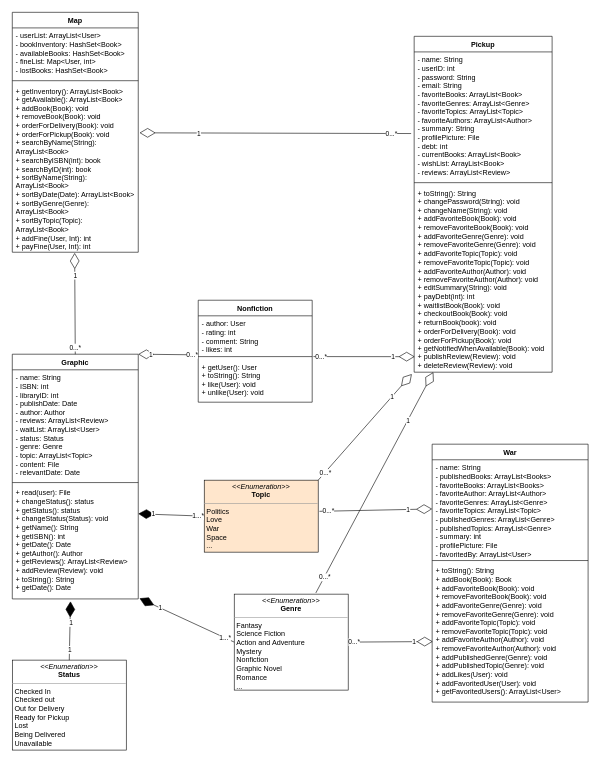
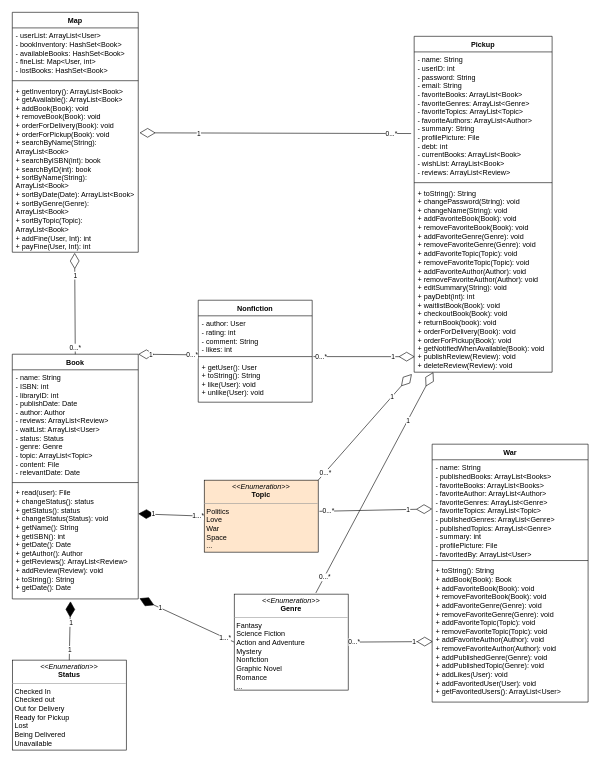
(75, 363) -> (75, 363)
